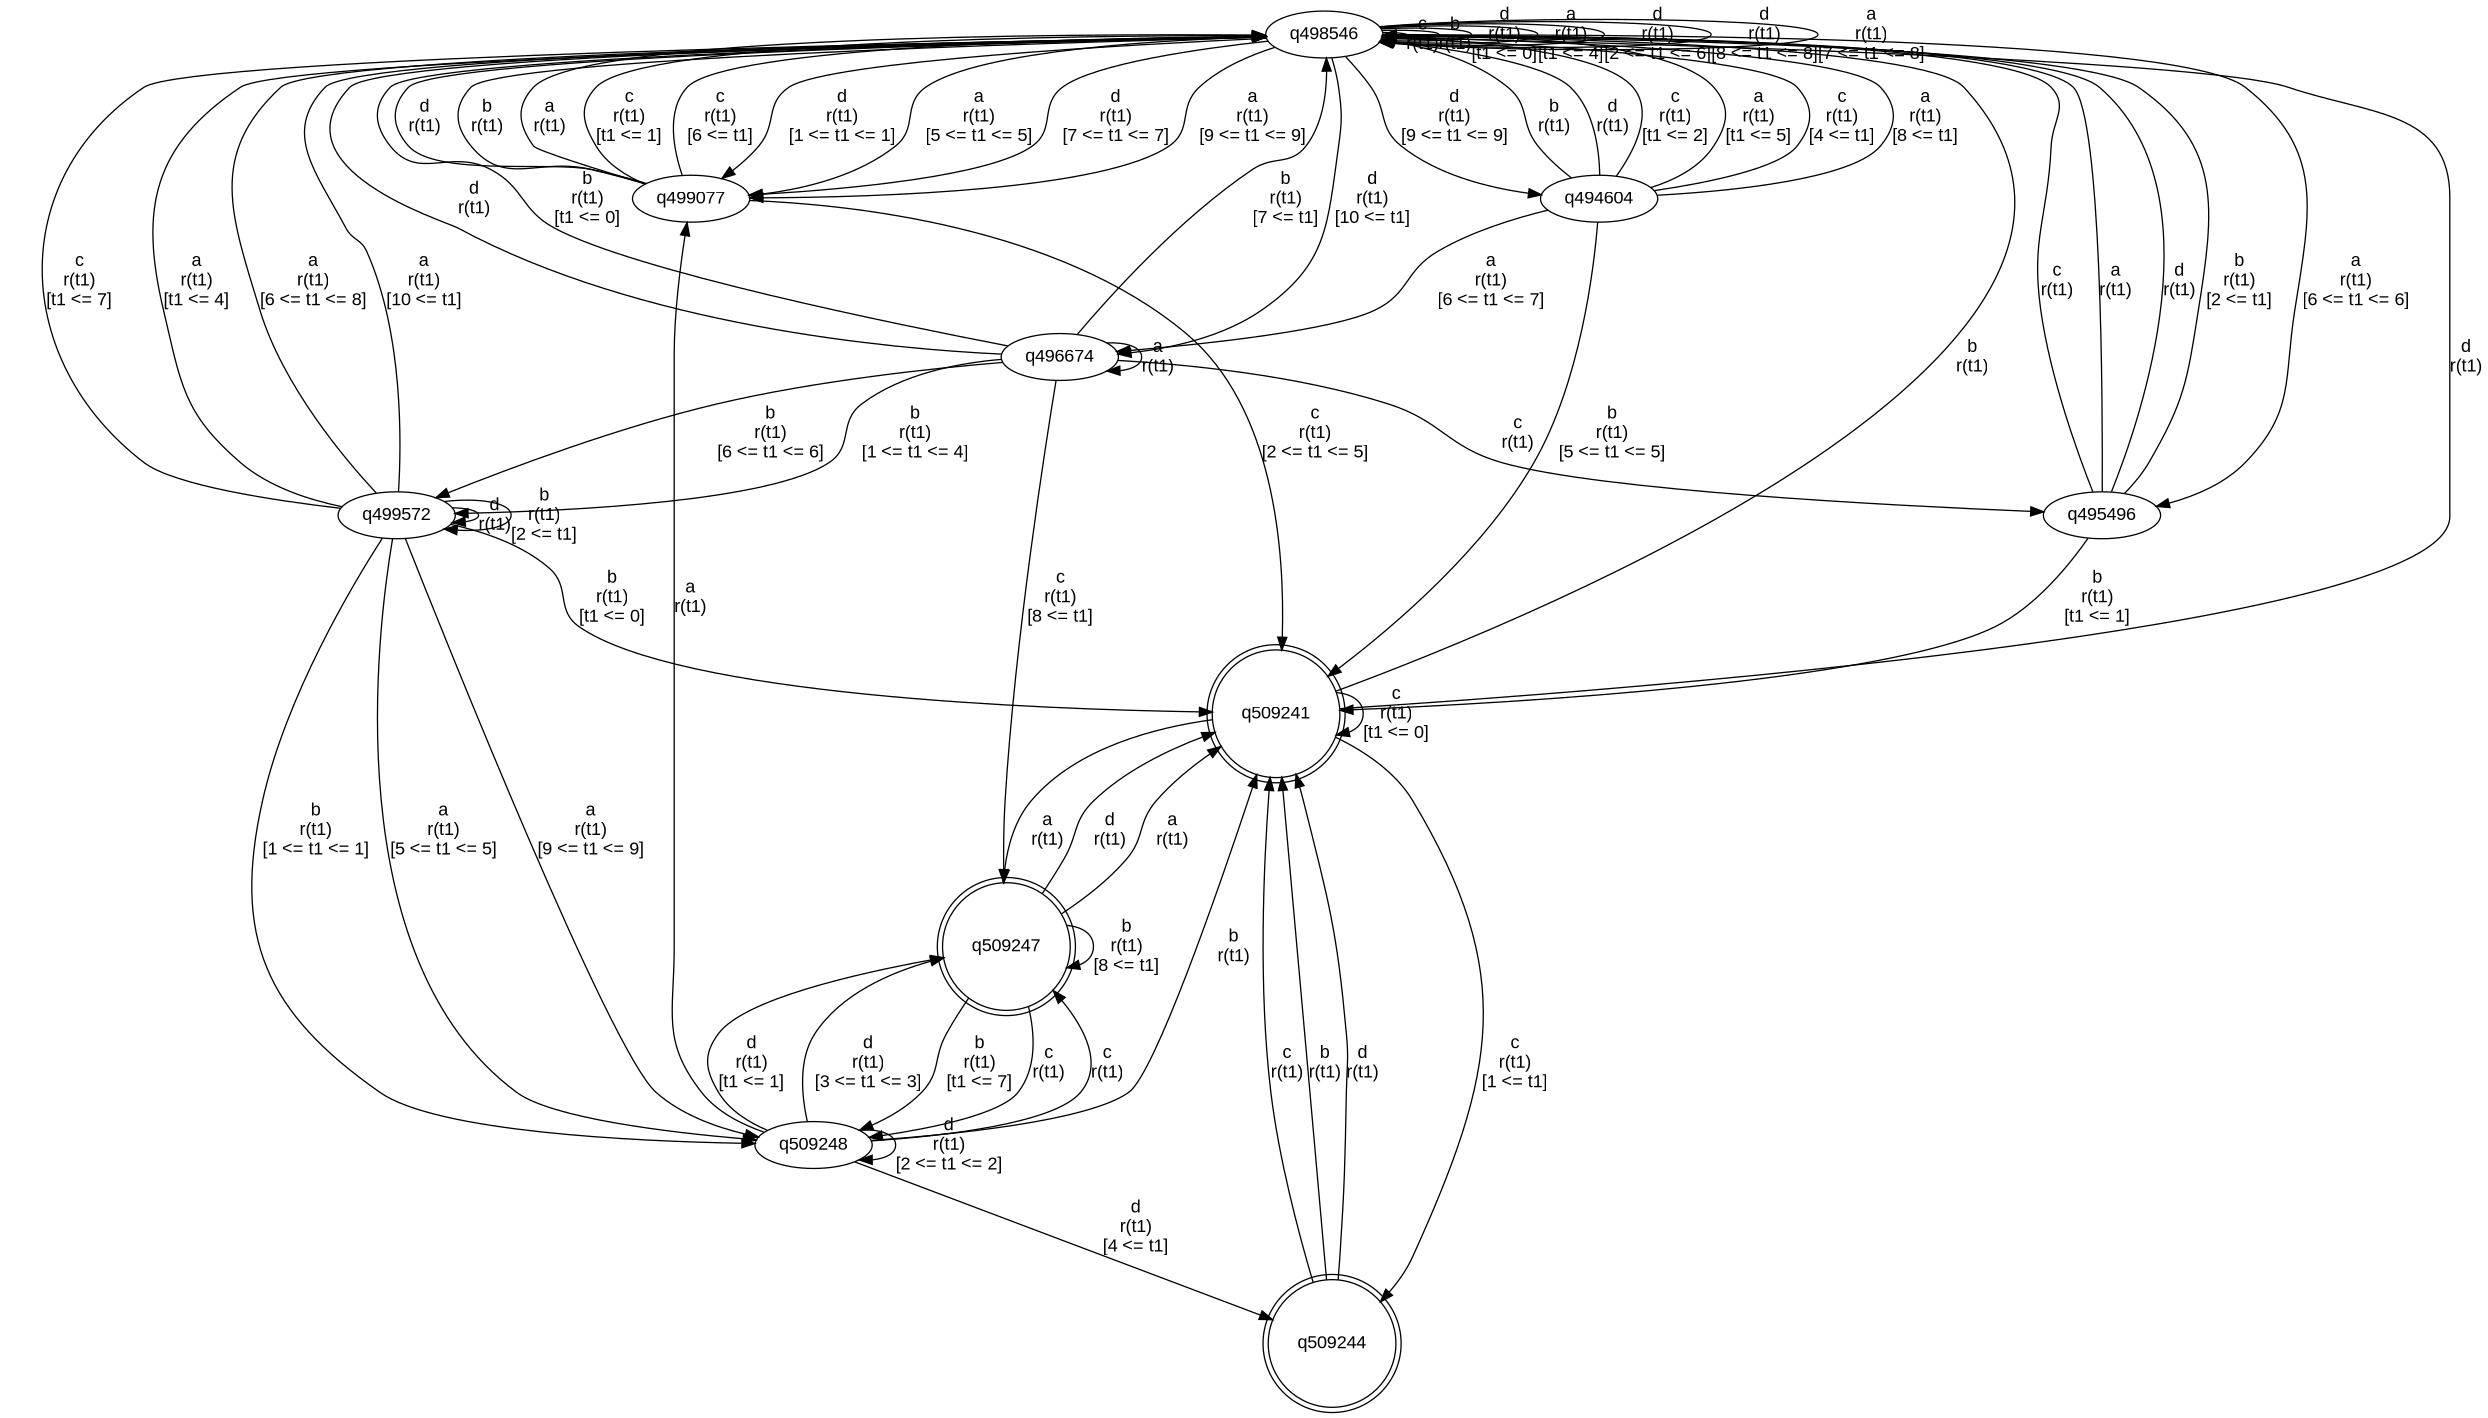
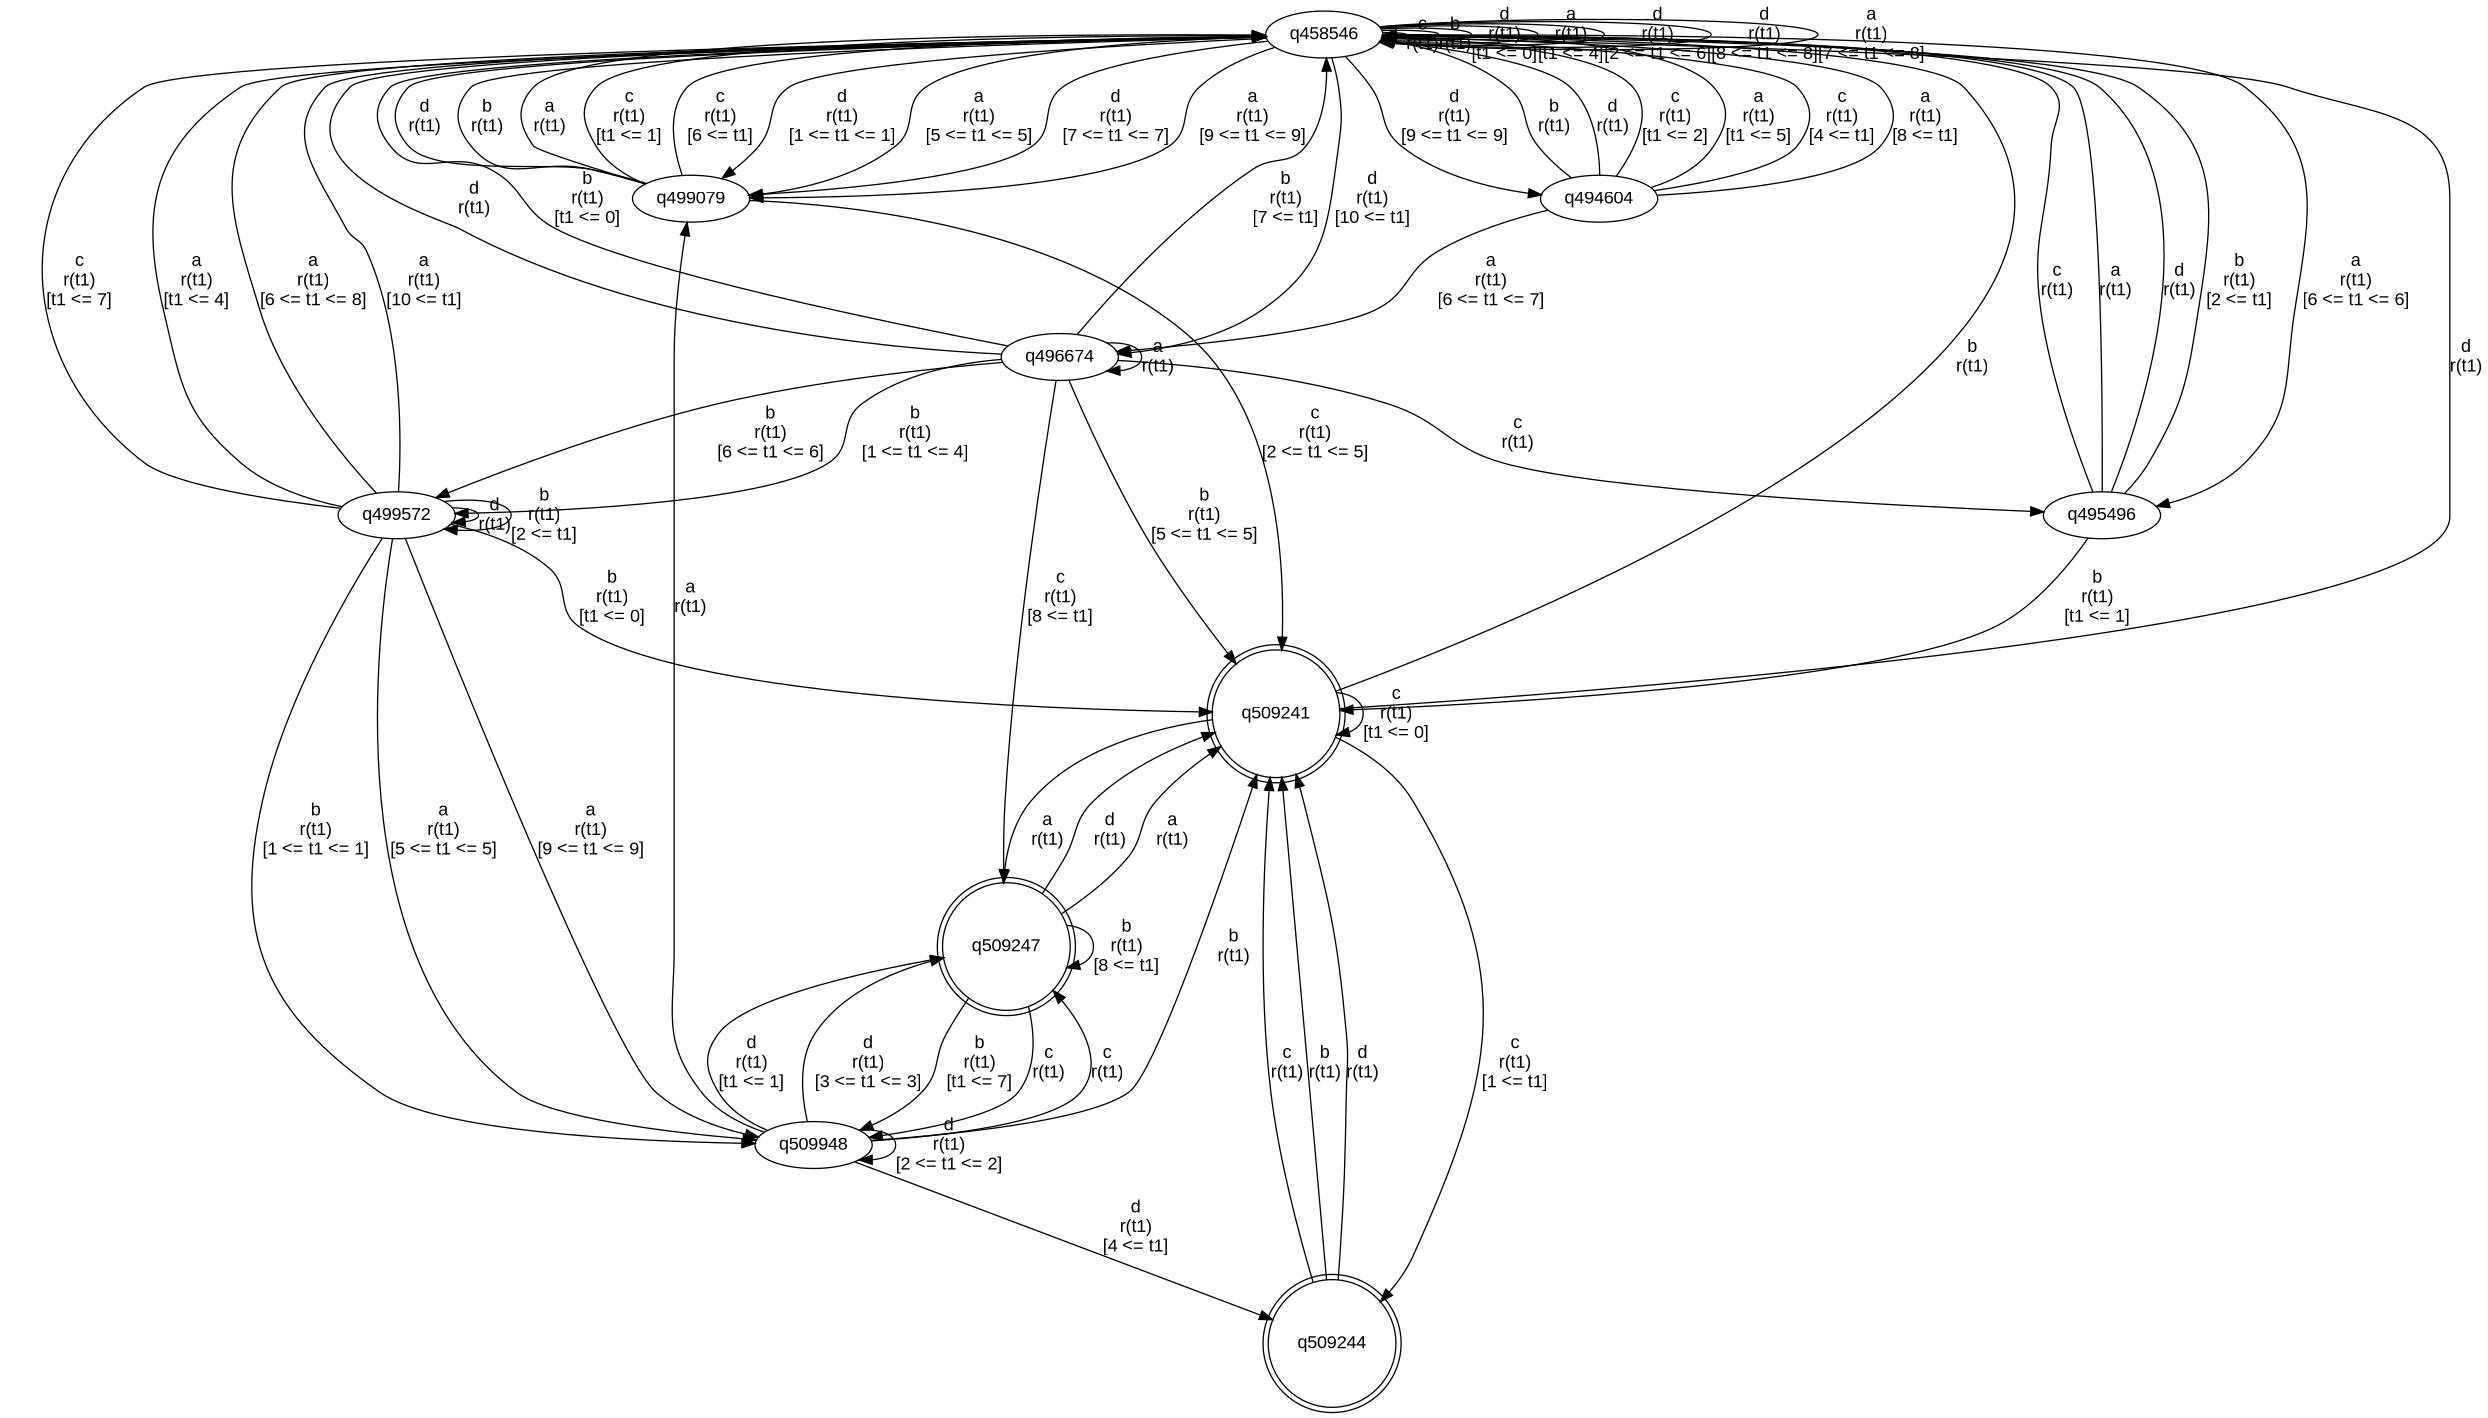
(1324, 34) -> (1324, 34)
(691, 199) -> (691, 199)
(1525, 477) -> (1138, 523)
(814, 1145) -> (814, 1145)
